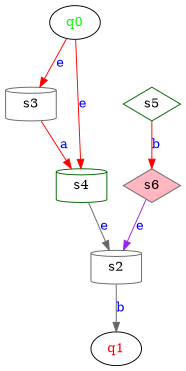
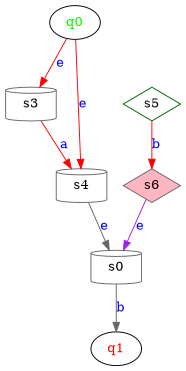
(82, 186) -> (82, 186)
(116, 267) -> (116, 267)
